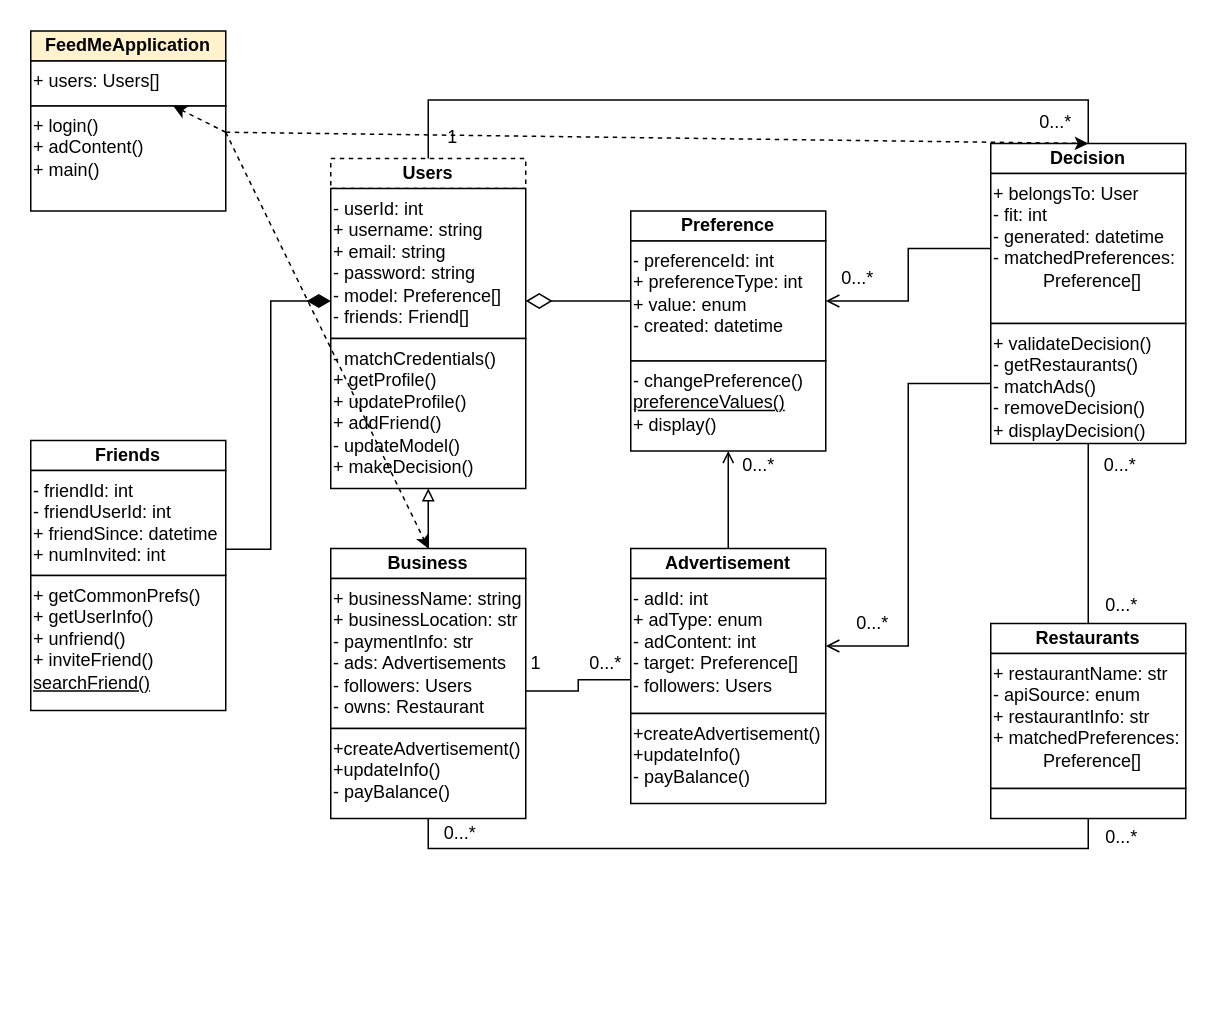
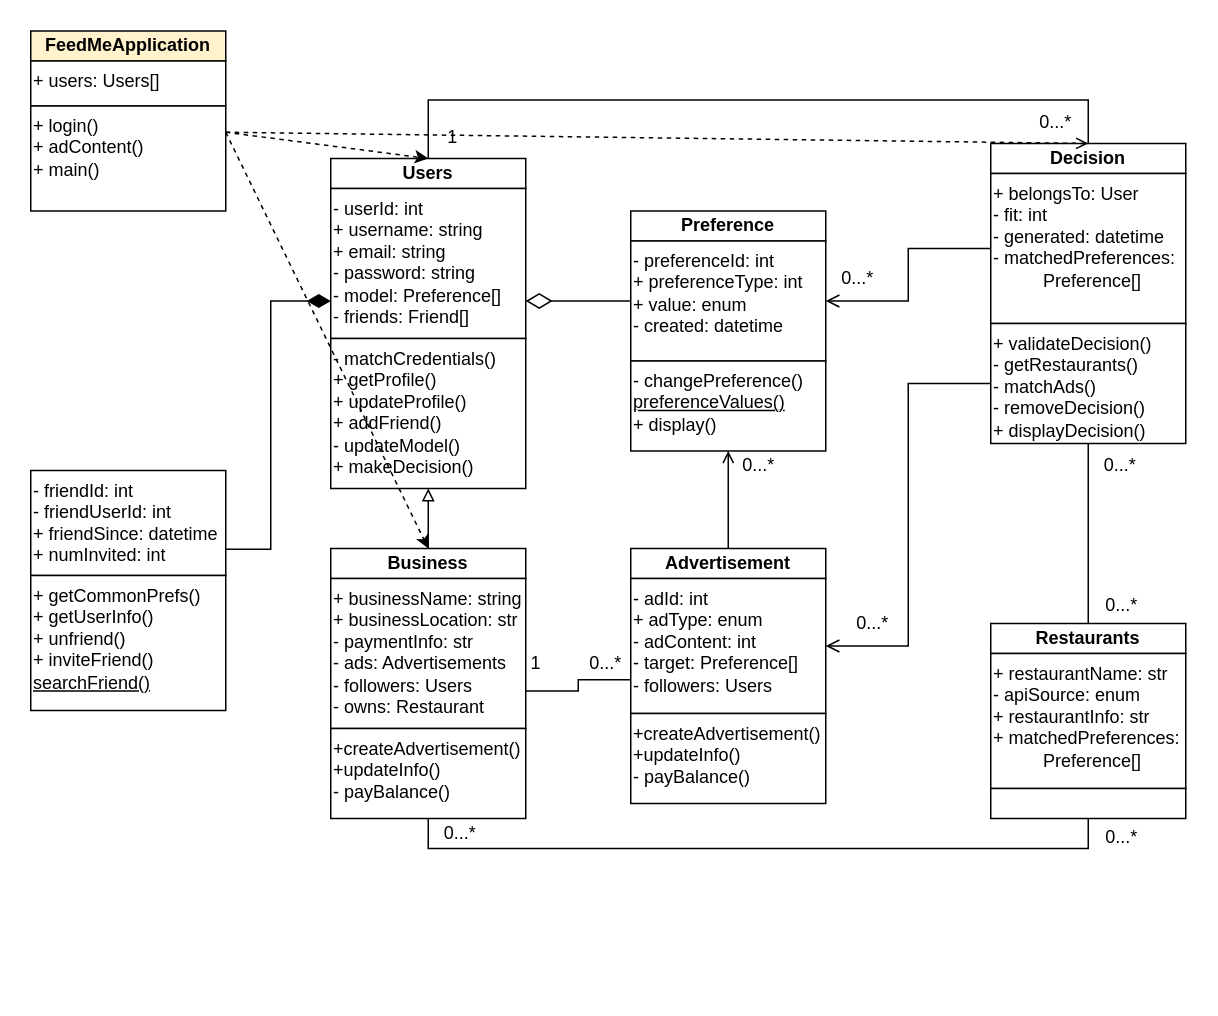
(203, 121) -> (332, 146)
(1077, 143) -> (1079, 143)
(428, 173) -> (428, 173)
(128, 455) -> none
